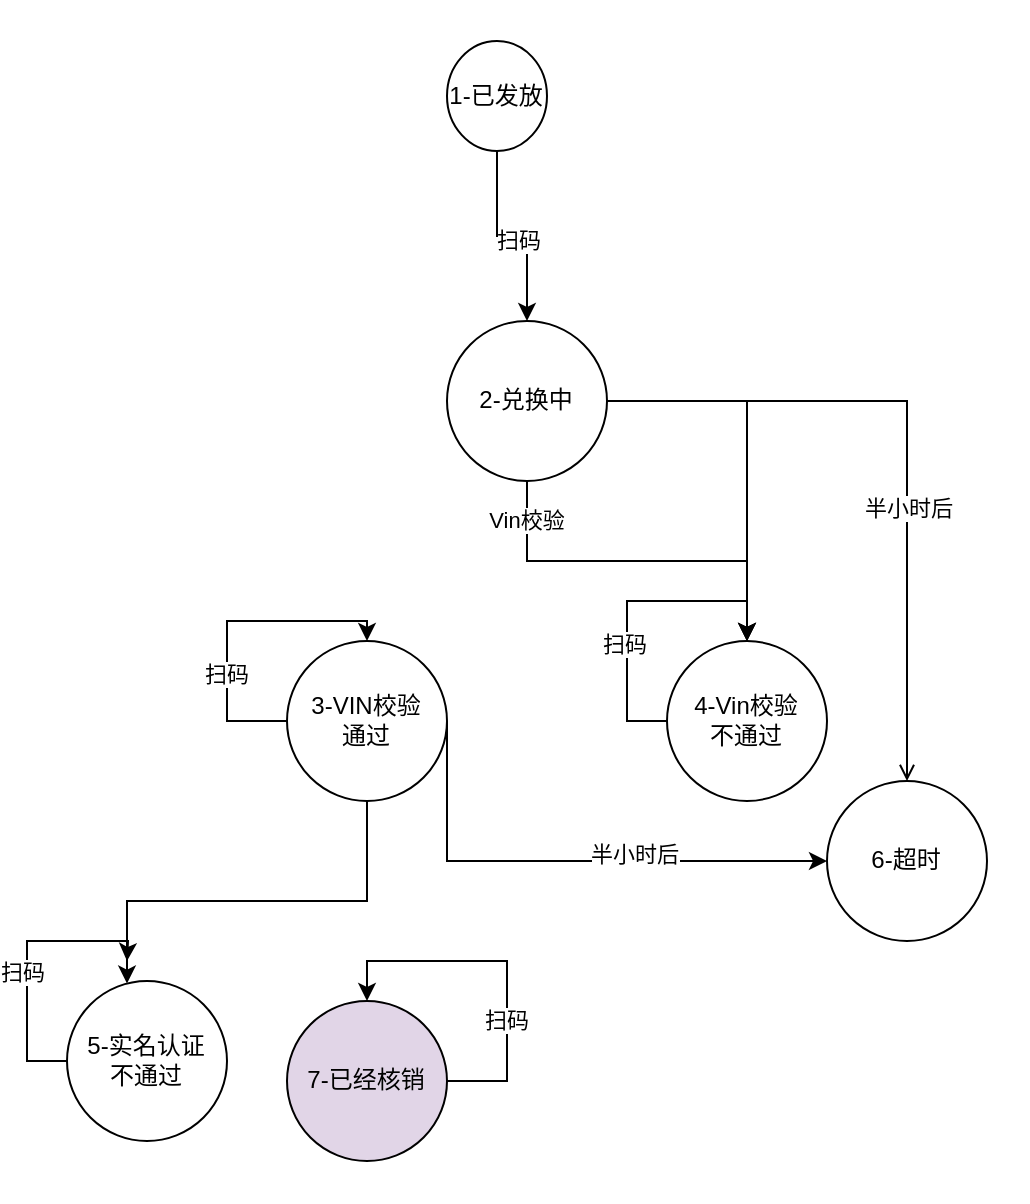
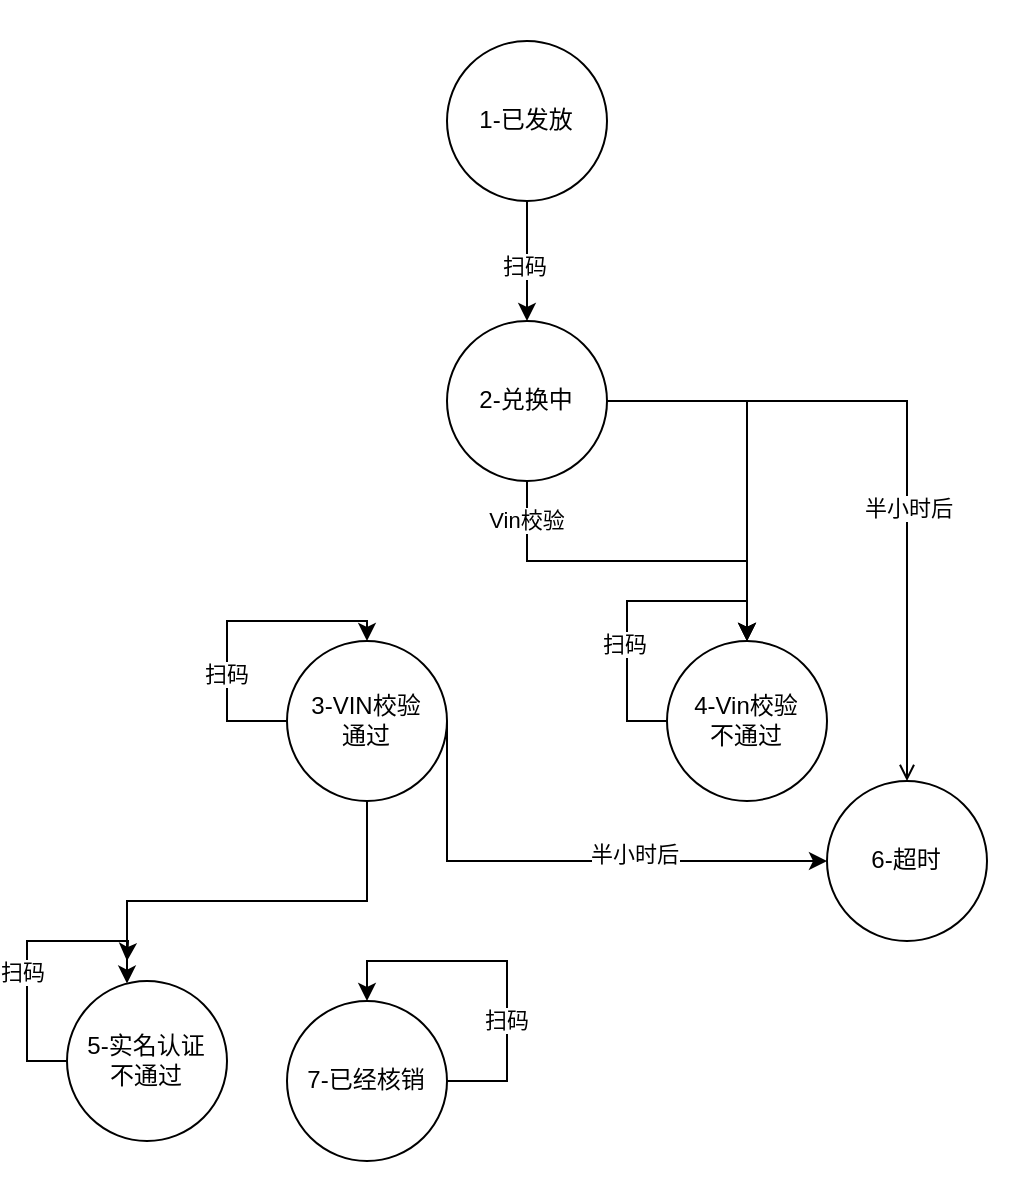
(497, 96) -> (527, 121)
(367, 1081) -> (367, 1081)
